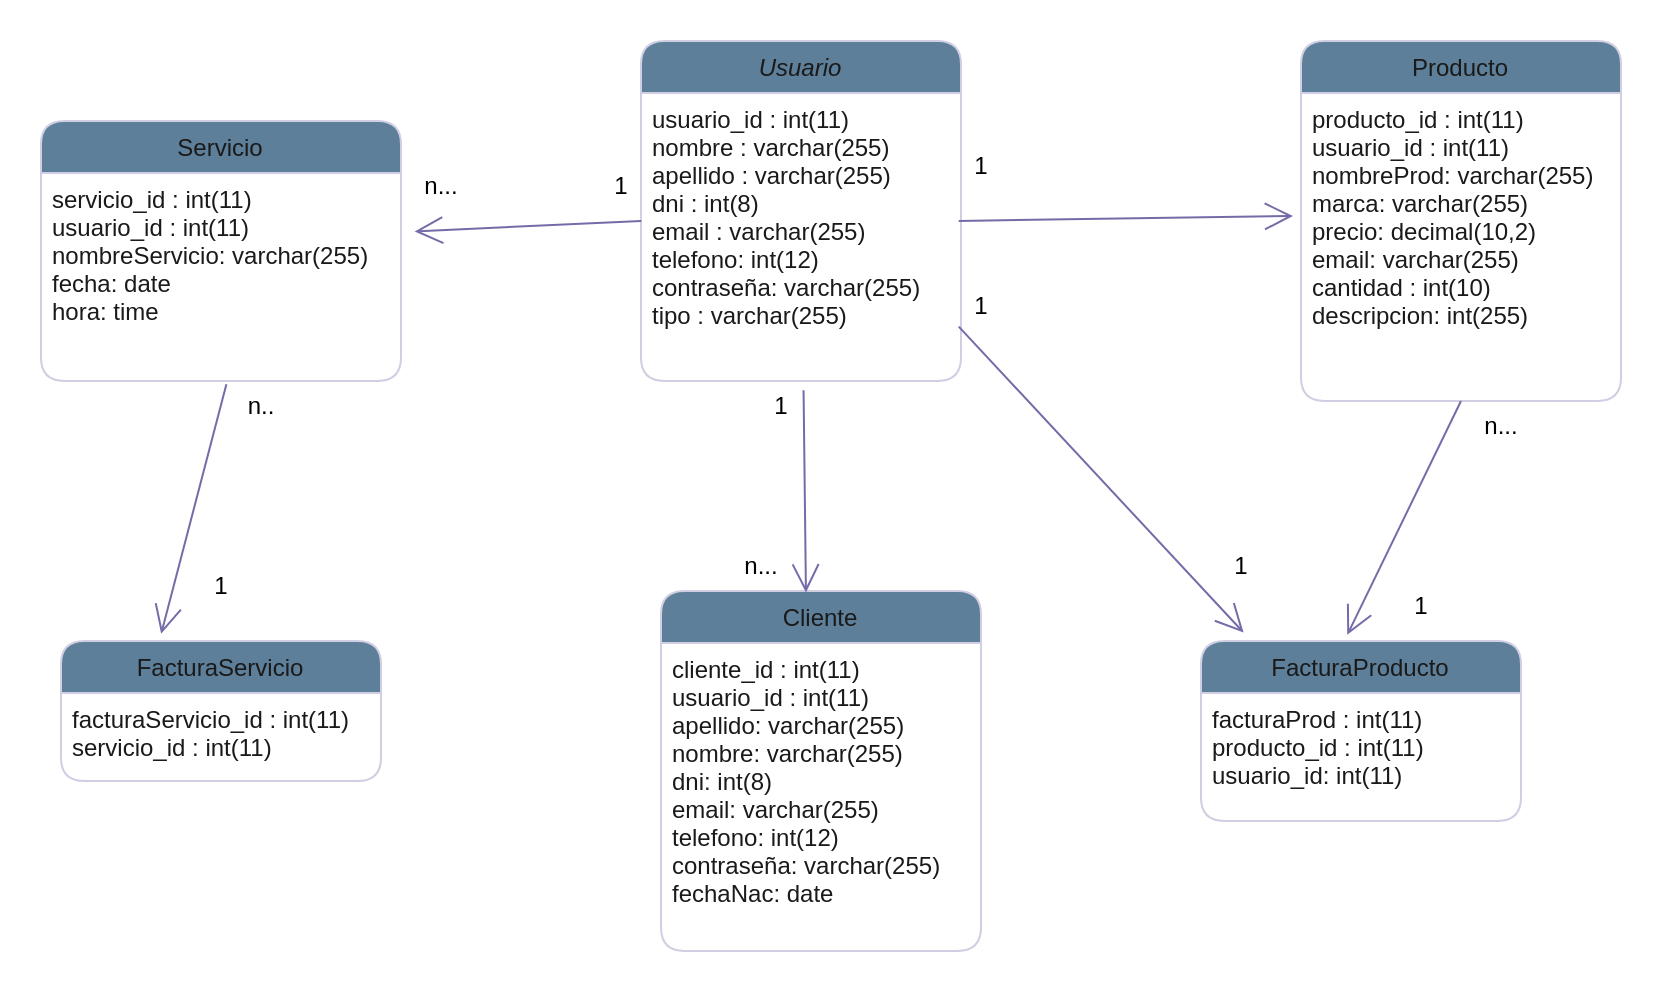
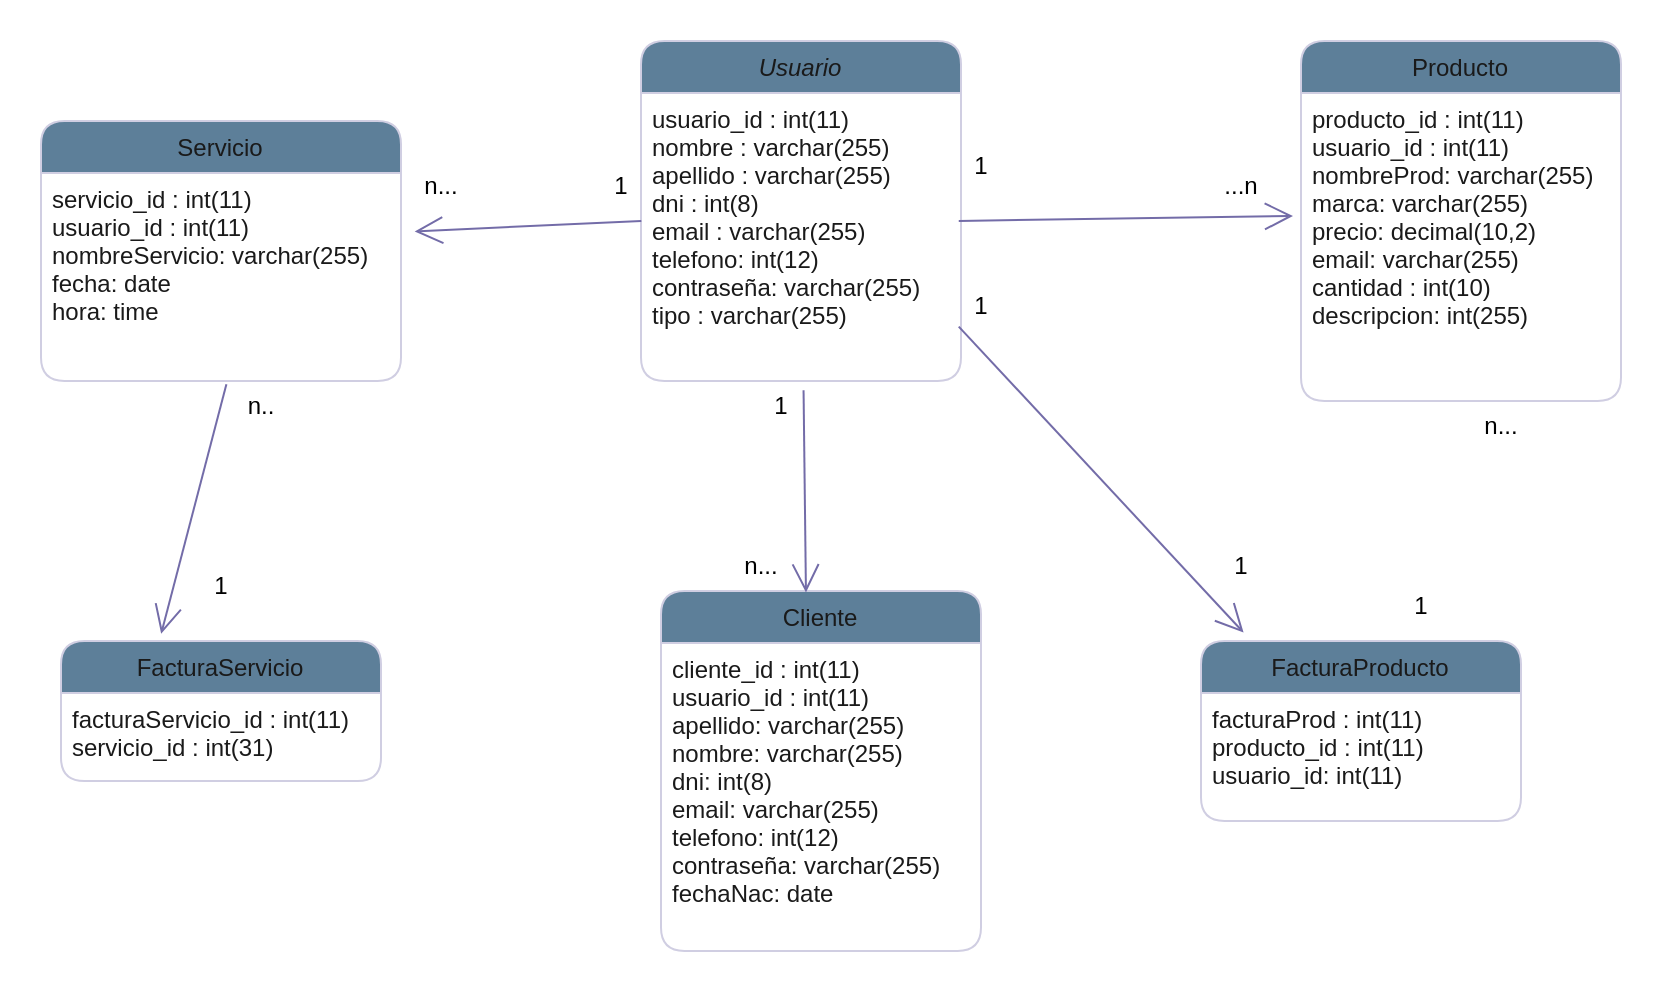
none -> (1241, 187)
(1404, 517) -> none
(238, 720) -> (238, 720)
